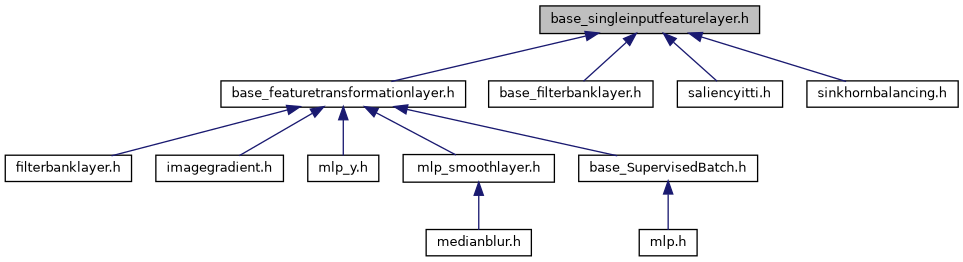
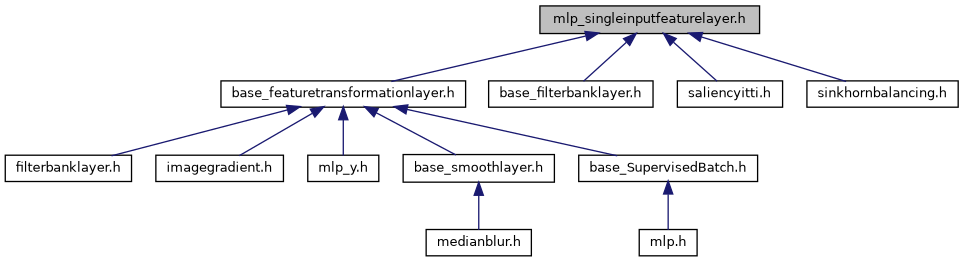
(650, 20) -> (650, 20)
(479, 168) -> (479, 168)
